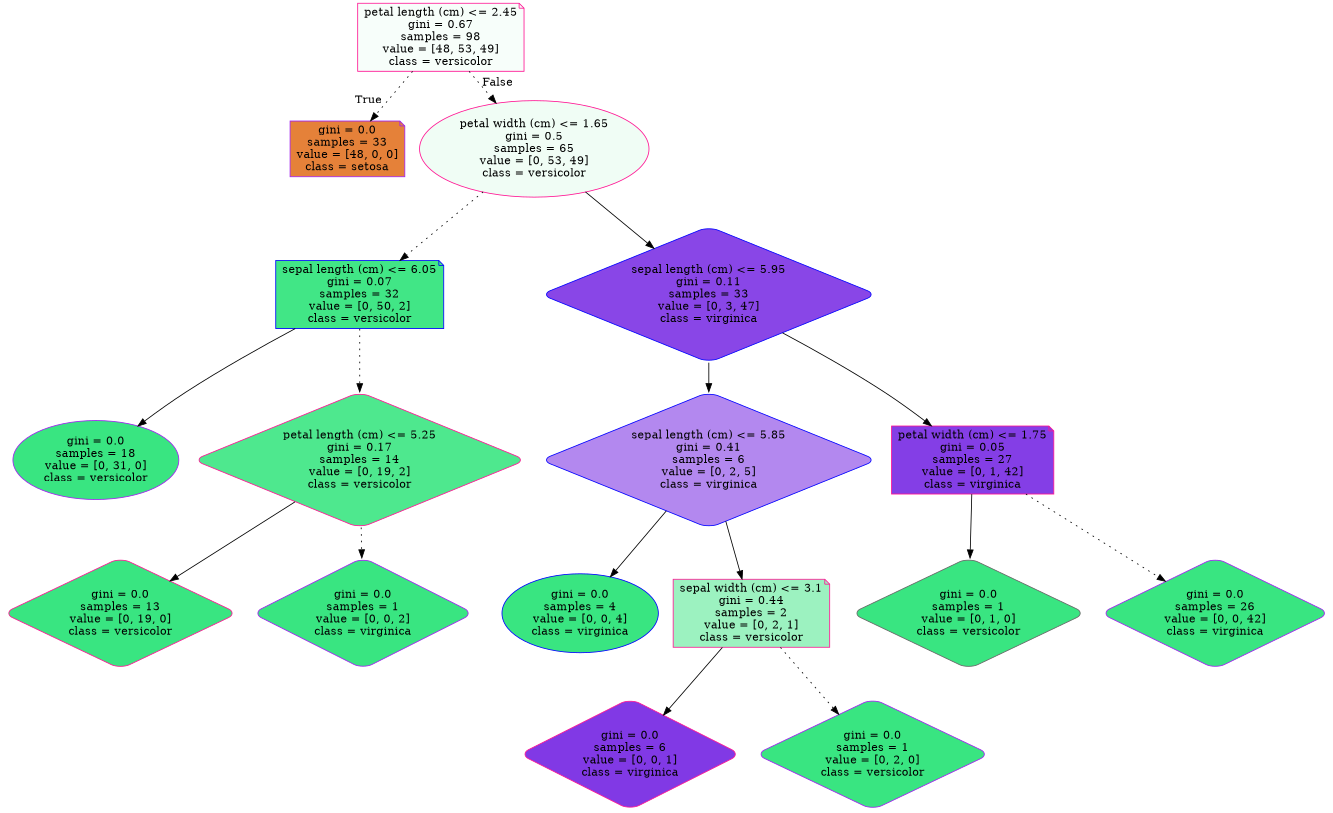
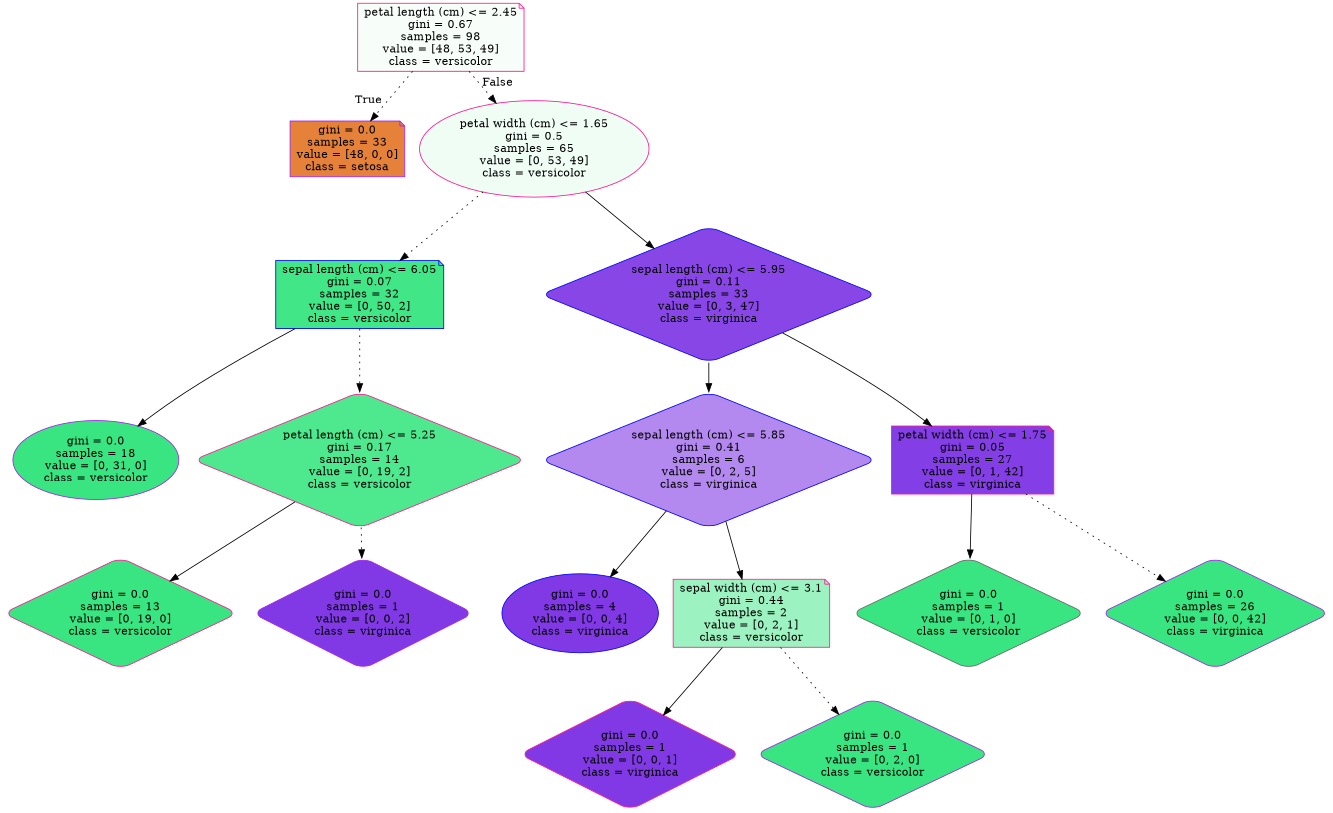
(363, 613) -> (363, 613)
(580, 613) -> (580, 613)
(630, 754) -> (630, 754)
